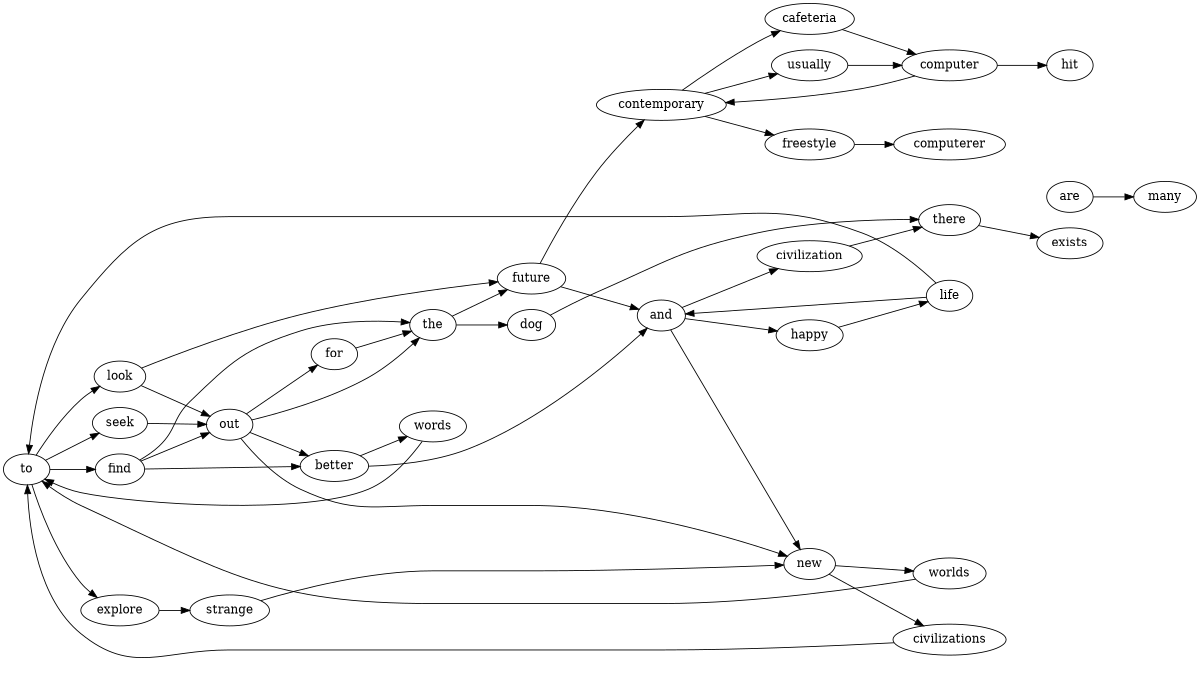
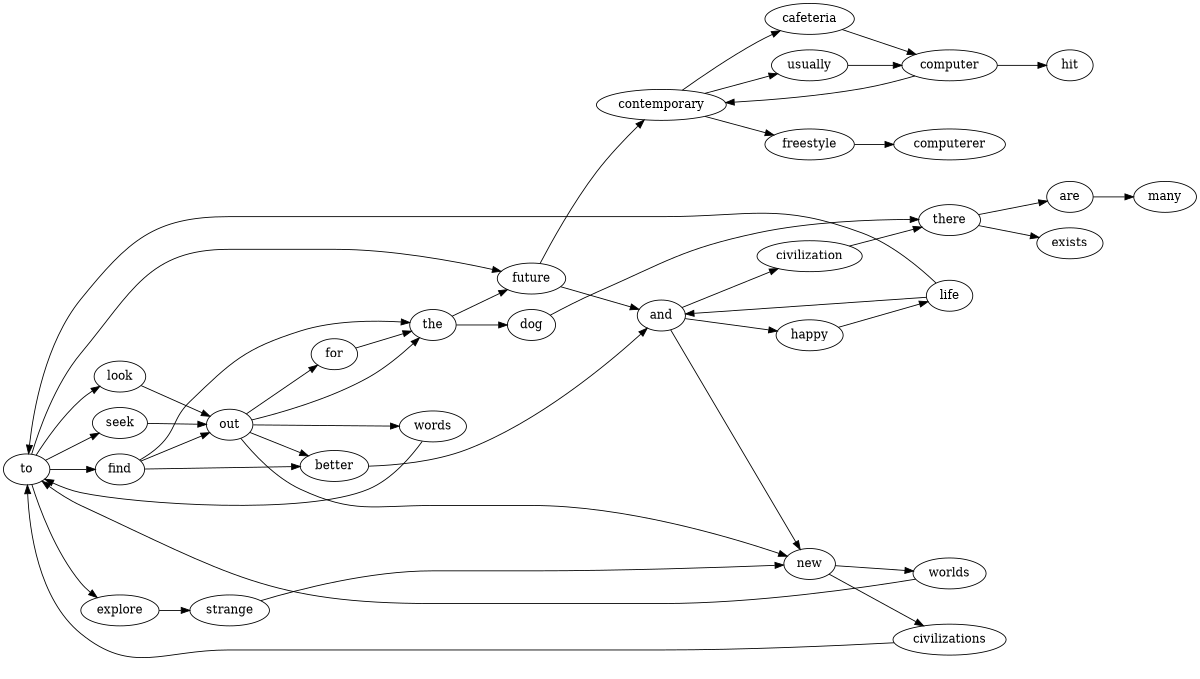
none -> (1009, 209)
(312, 312) -> (210, 251)
(380, 448) -> (322, 425)
